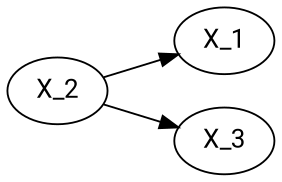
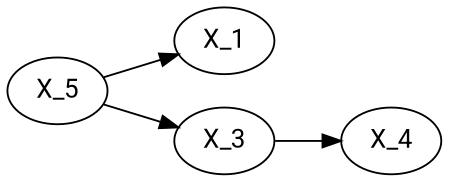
(57, 91) -> (57, 91)
none -> (391, 141)
